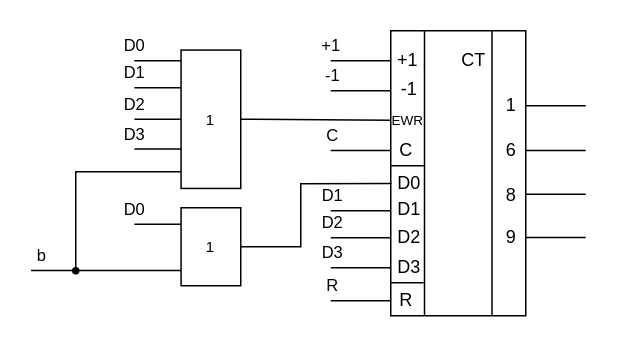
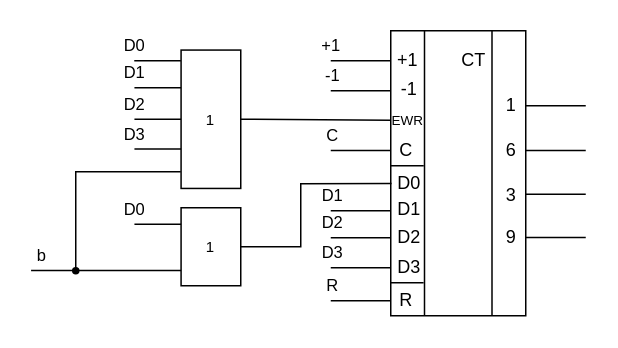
(512, 196) -> (512, 196)
